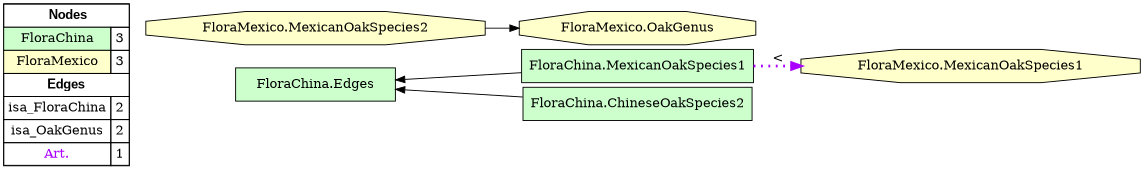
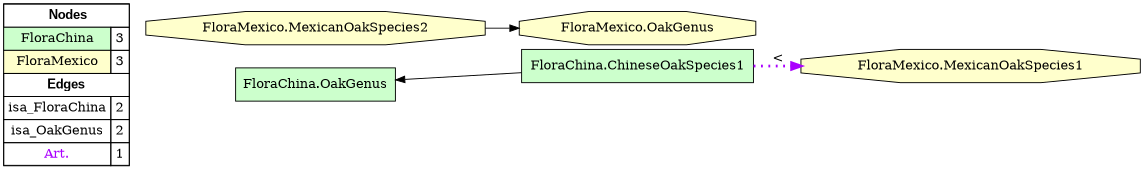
(638, 66) -> (638, 66)
(316, 85) -> (316, 85)
(638, 104) -> none
